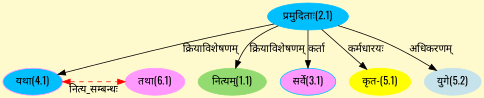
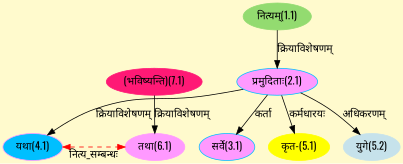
(308, 16) -> (277, 82)
(254, 39) -> (277, 45)
none -> (154, 82)
